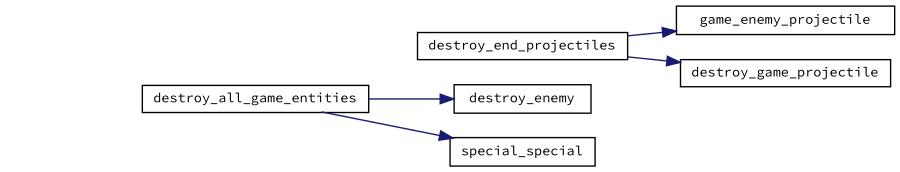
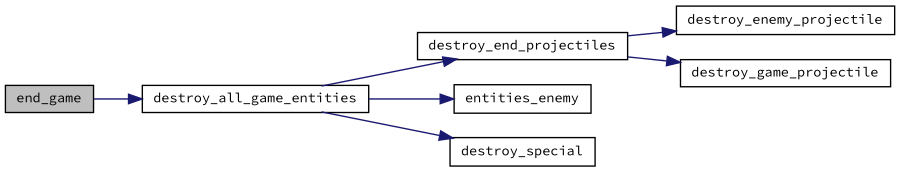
(786, 20) -> (786, 20)
none -> (382, 74)
none -> (49, 99)
(523, 99) -> (523, 99)
(523, 152) -> (523, 152)
